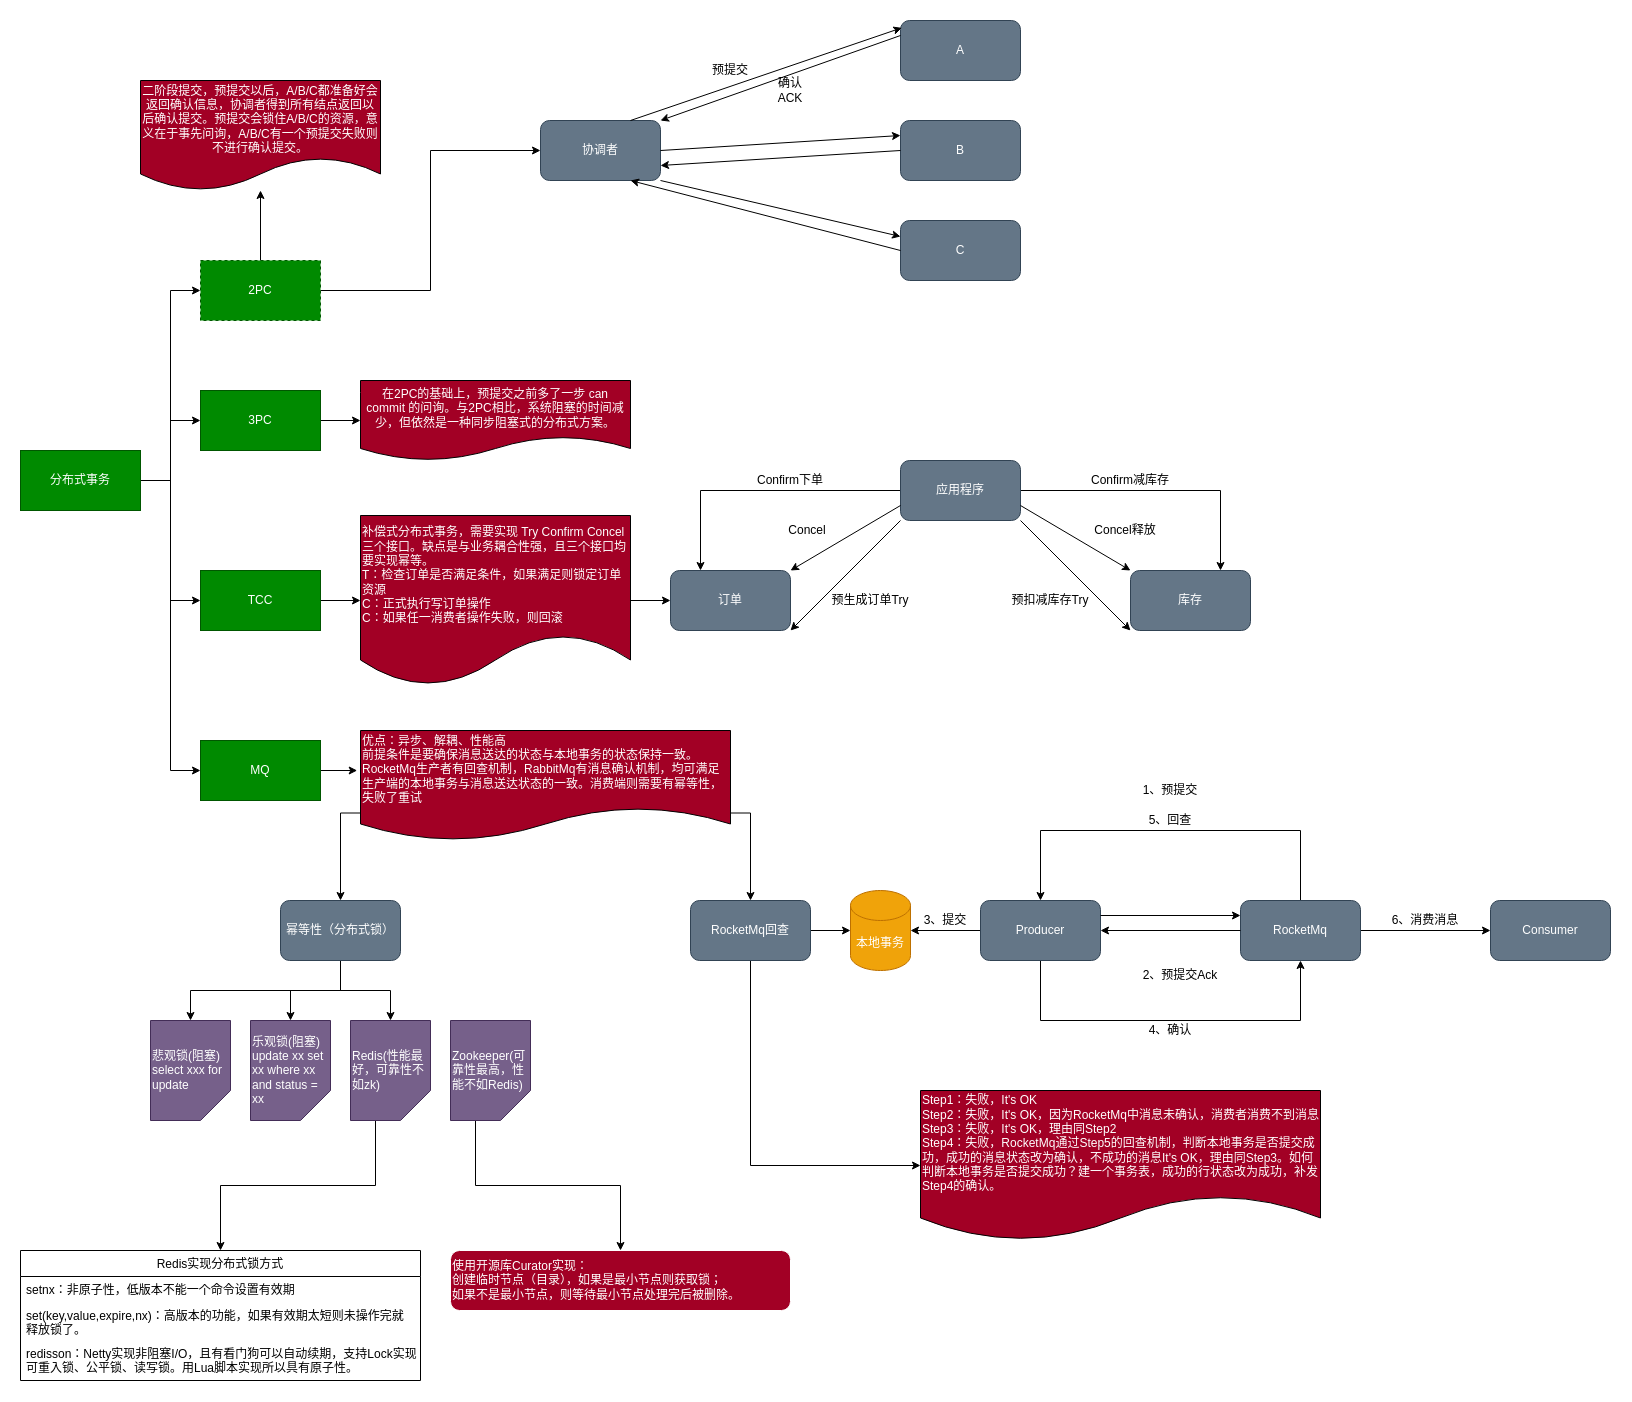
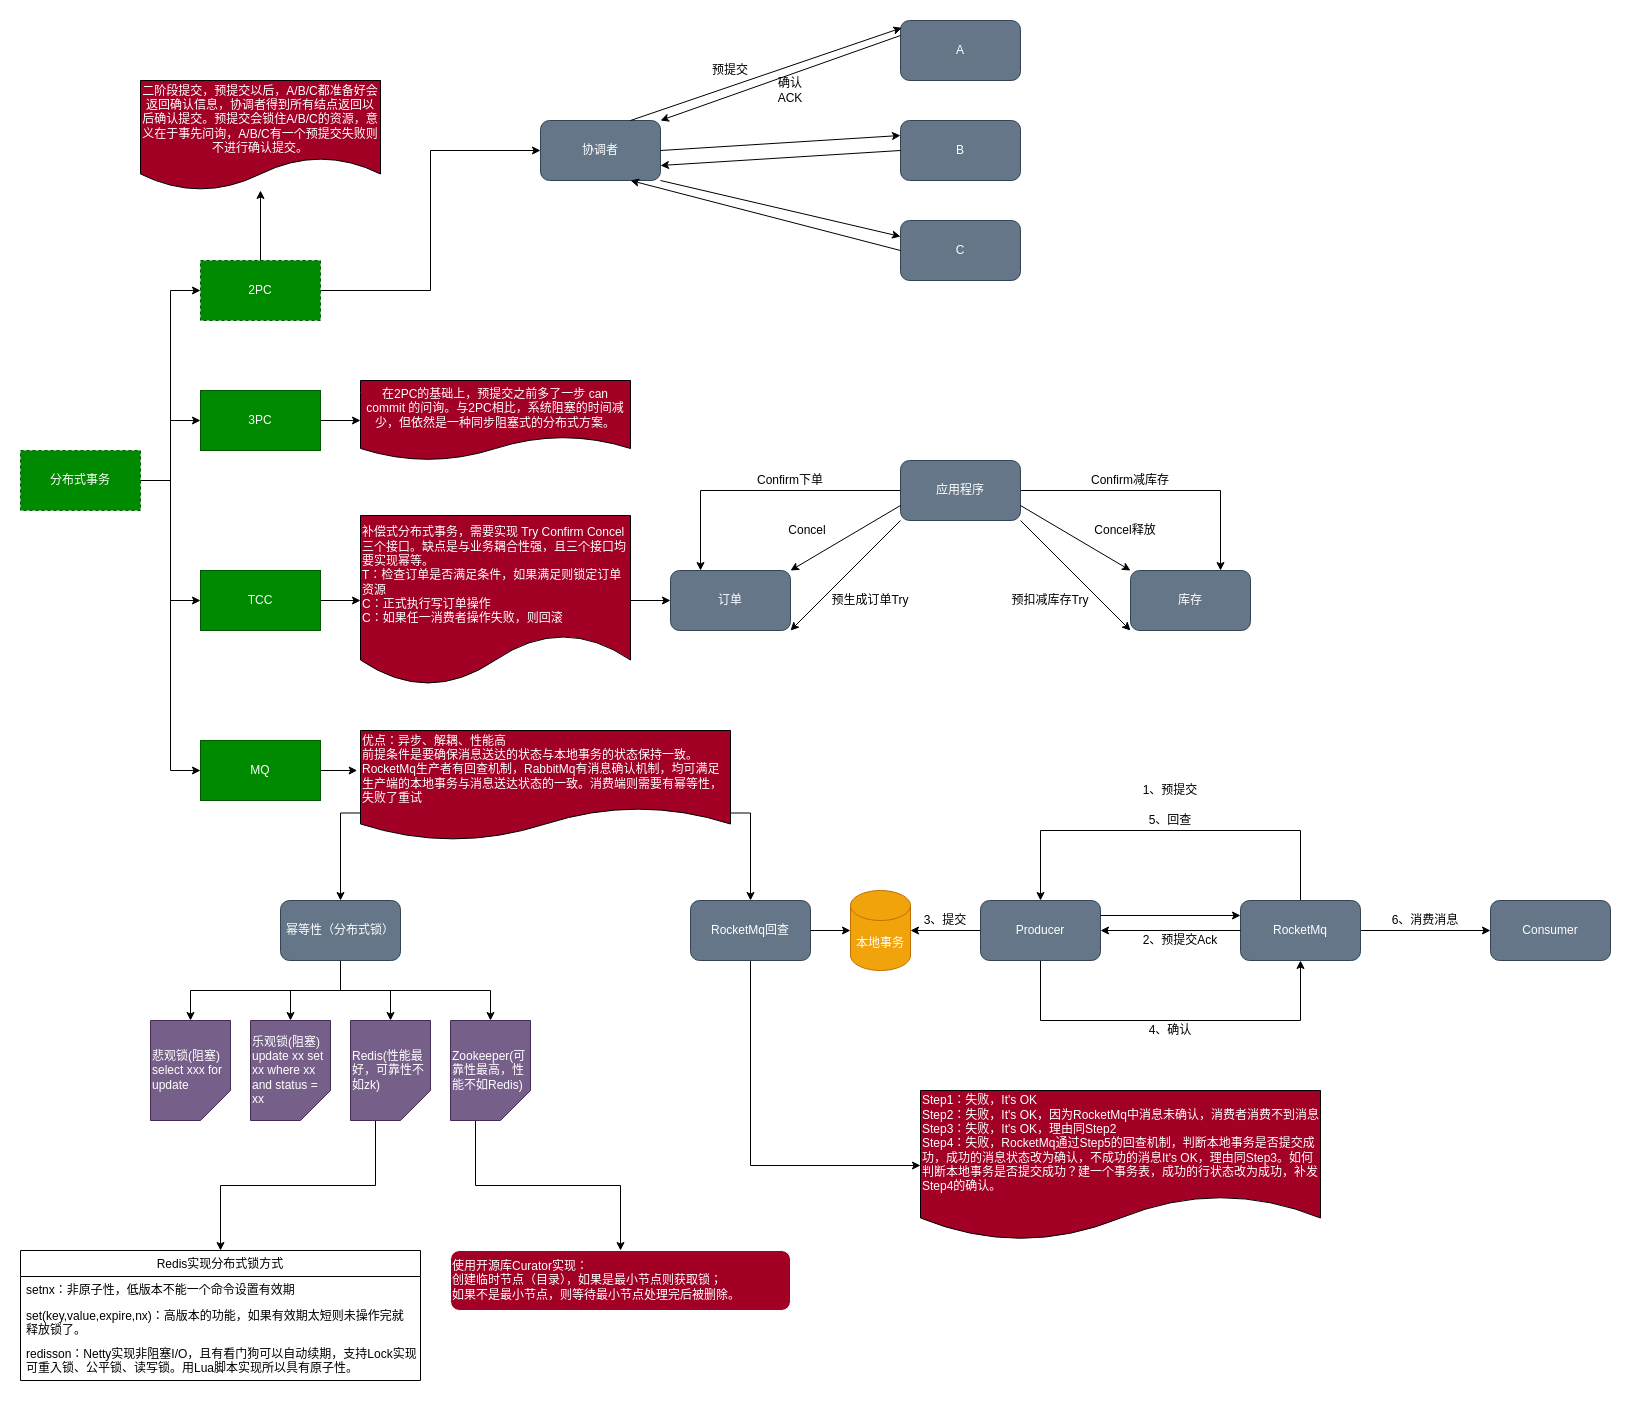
(81, 481) -> (81, 481)
(1181, 976) -> (1181, 941)
none -> (453, 991)
